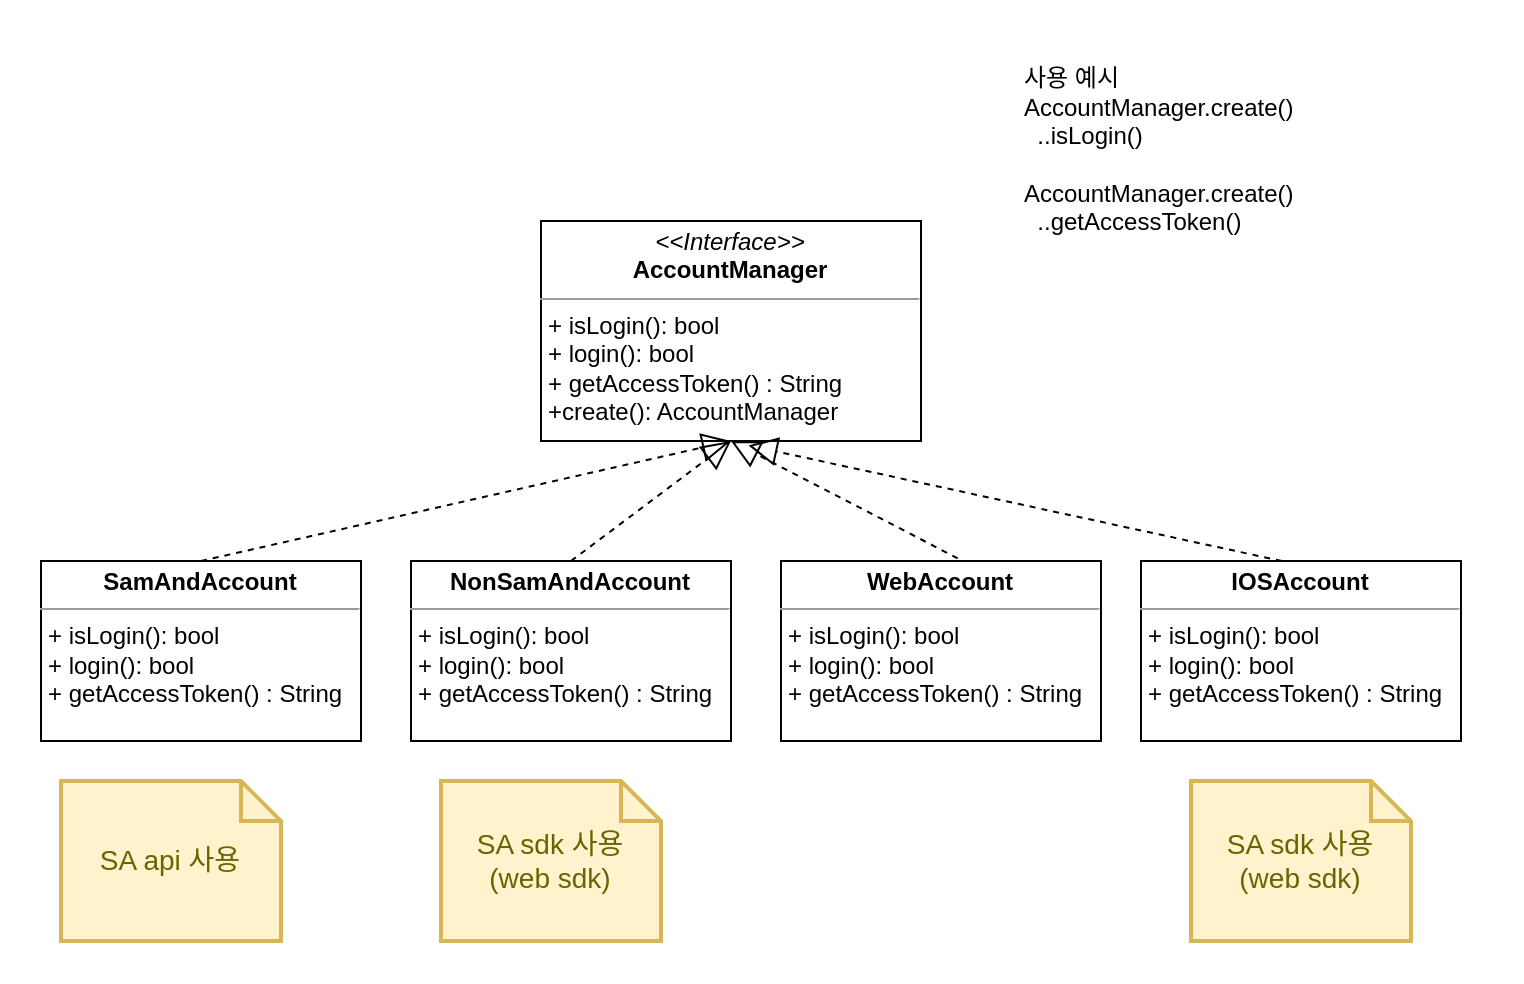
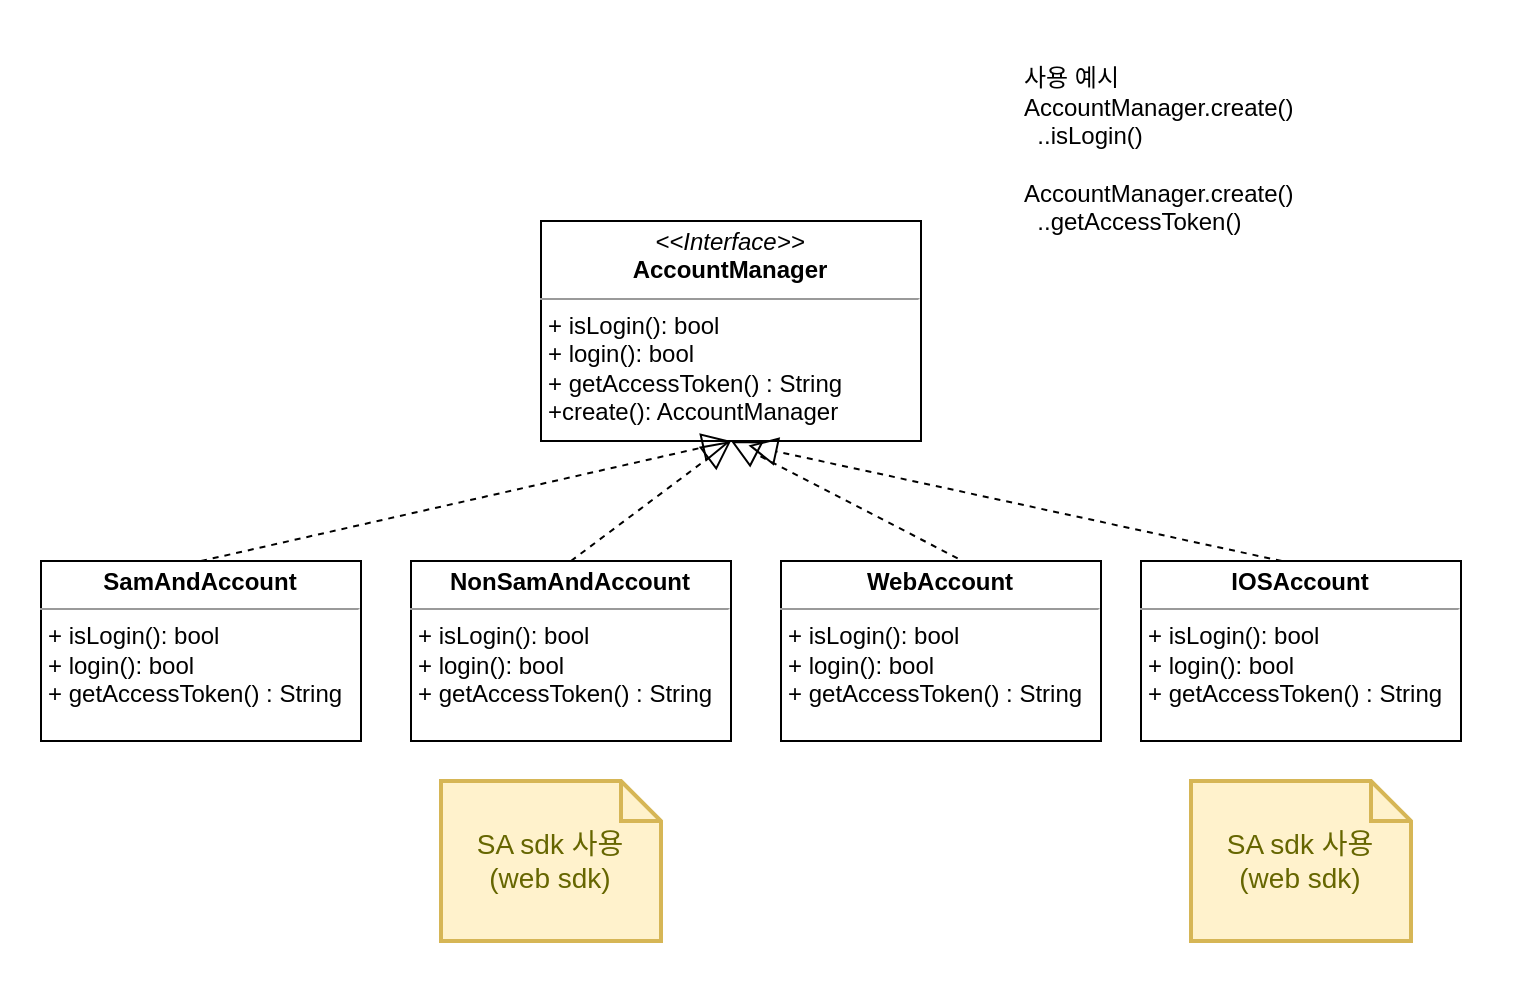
(171, 861) -> none
